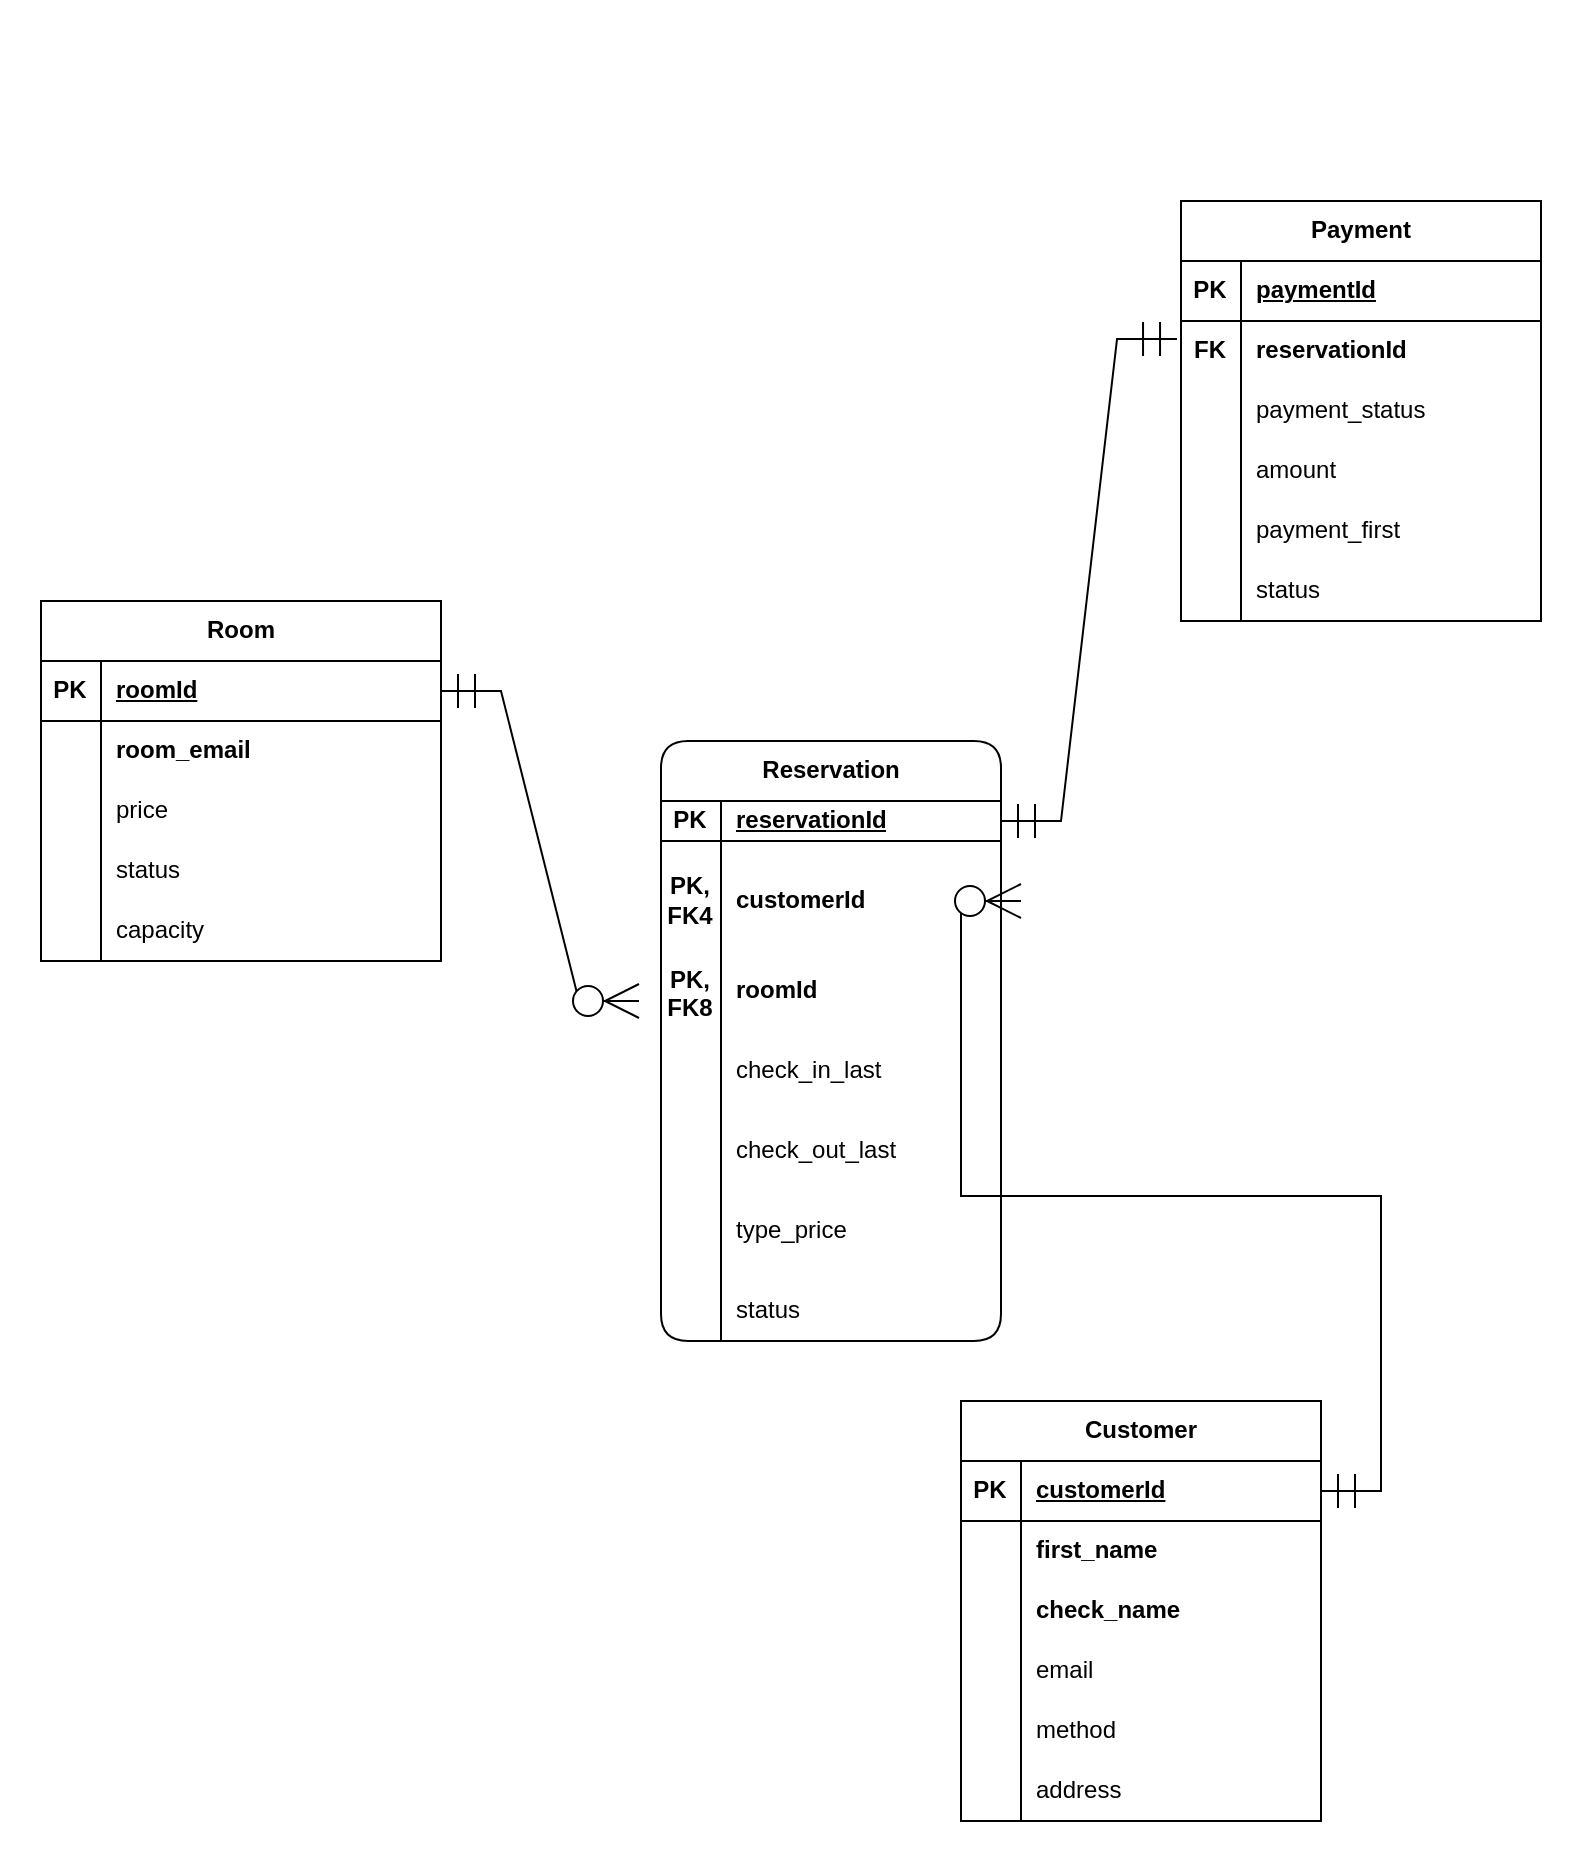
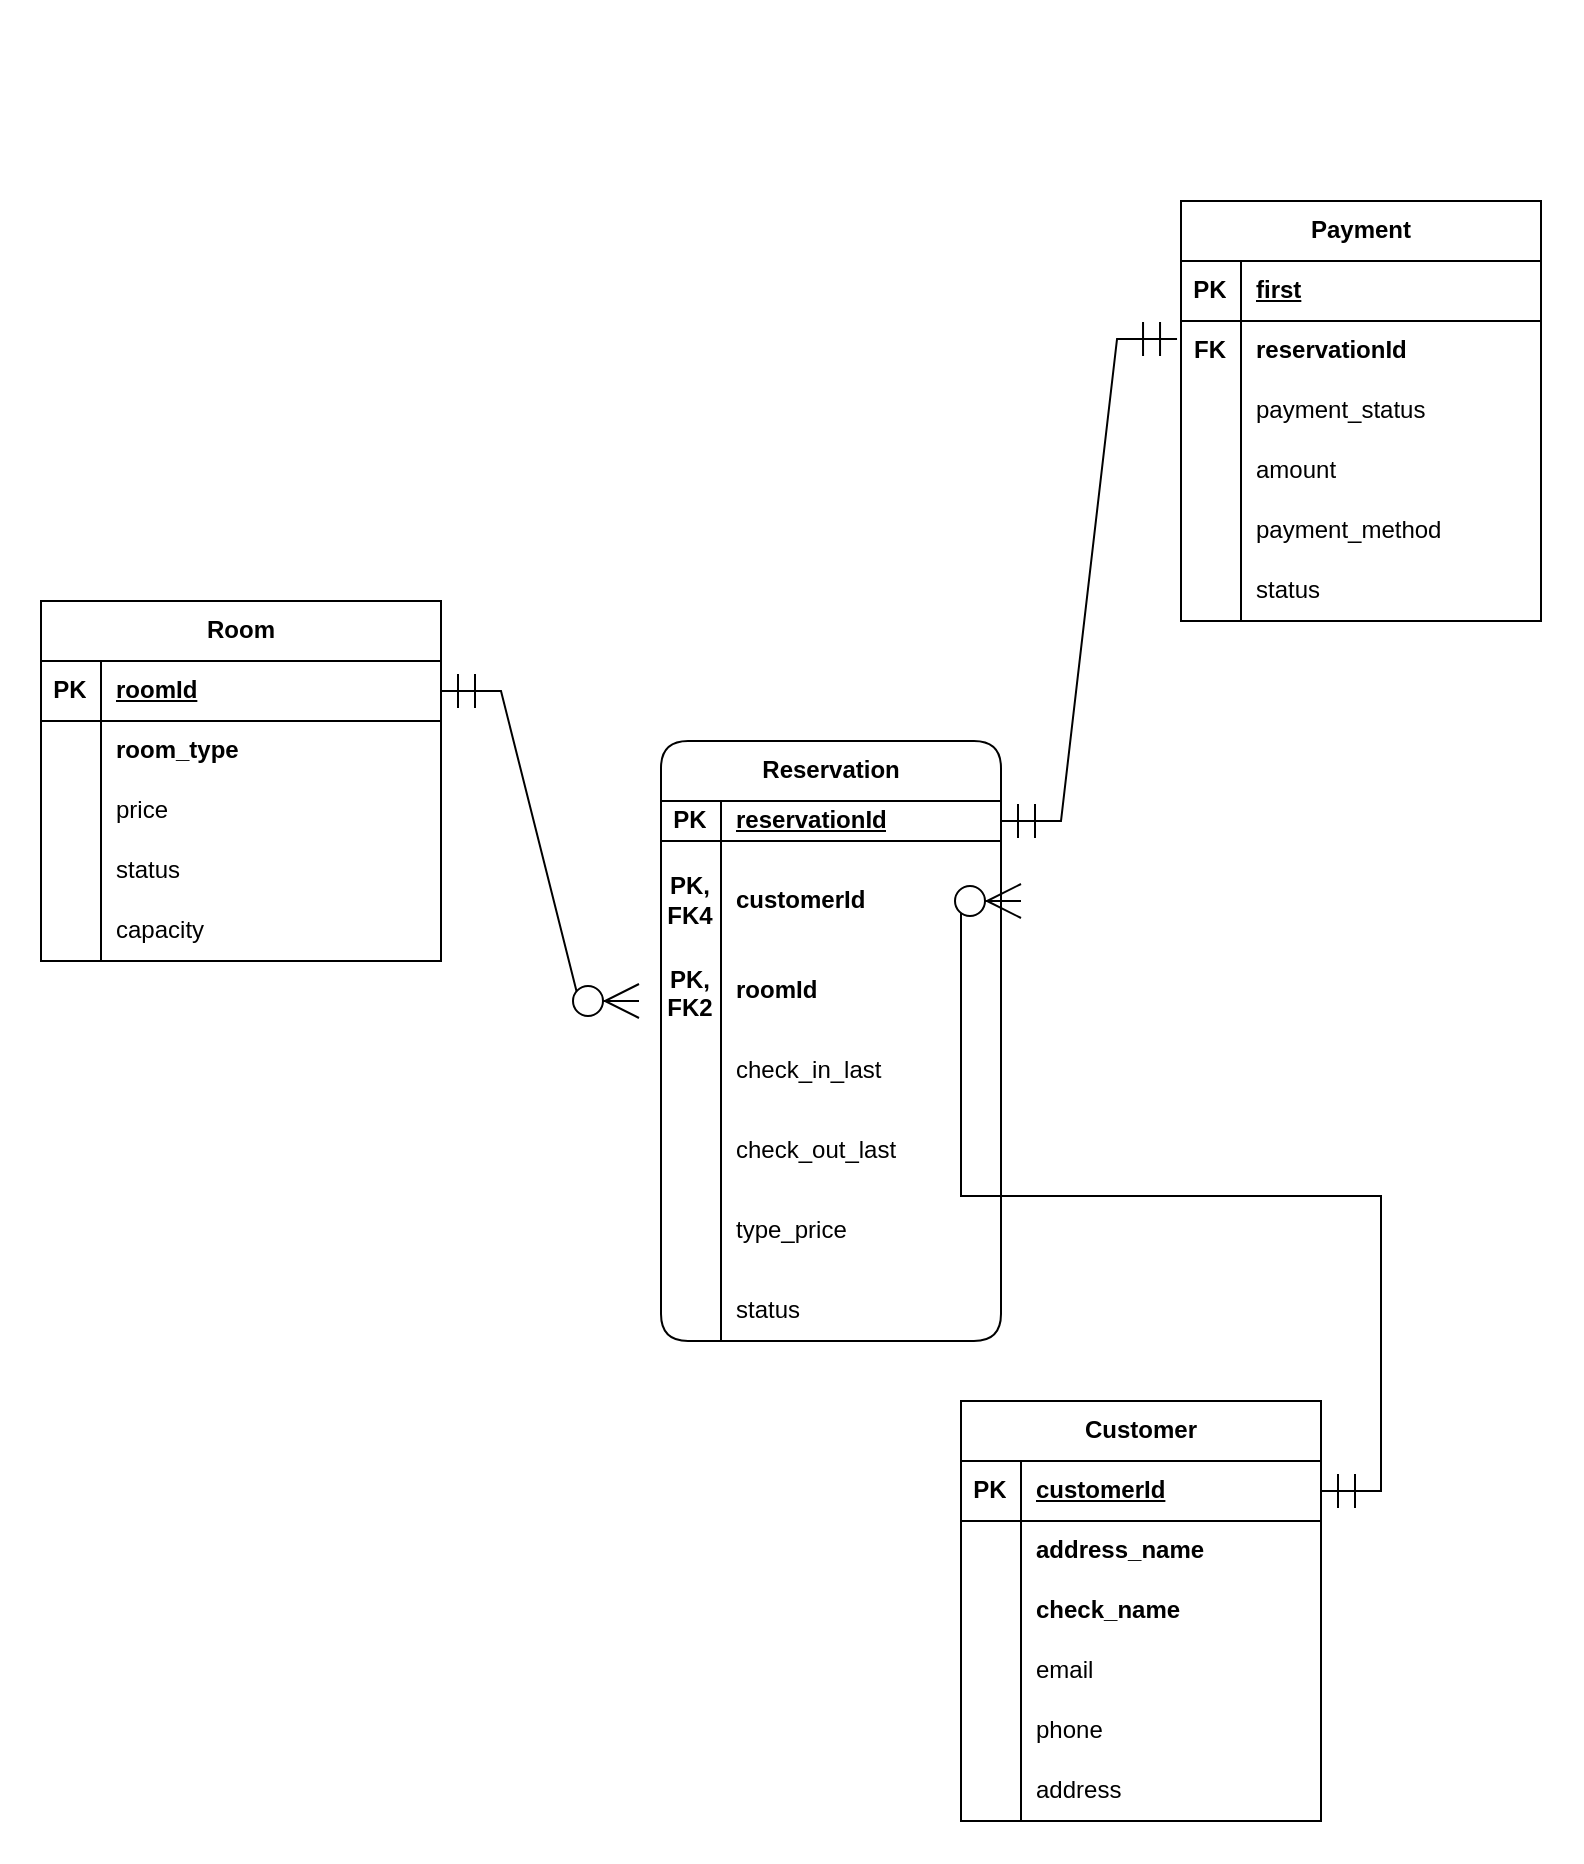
(1317, 291) -> (1287, 291)
(1341, 531) -> (1351, 531)
(178, 751) -> (177, 751)
(691, 991) -> (691, 991)
(1101, 1551) -> (1118, 1551)
(1077, 1731) -> (1071, 1731)
